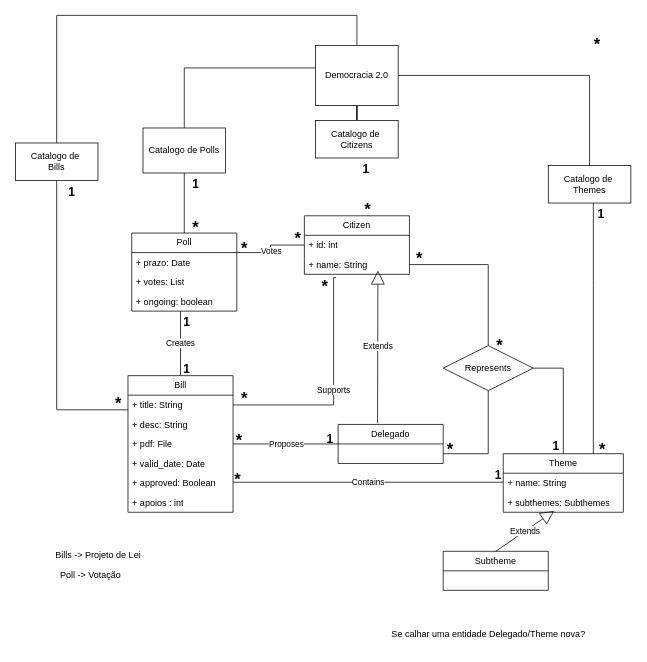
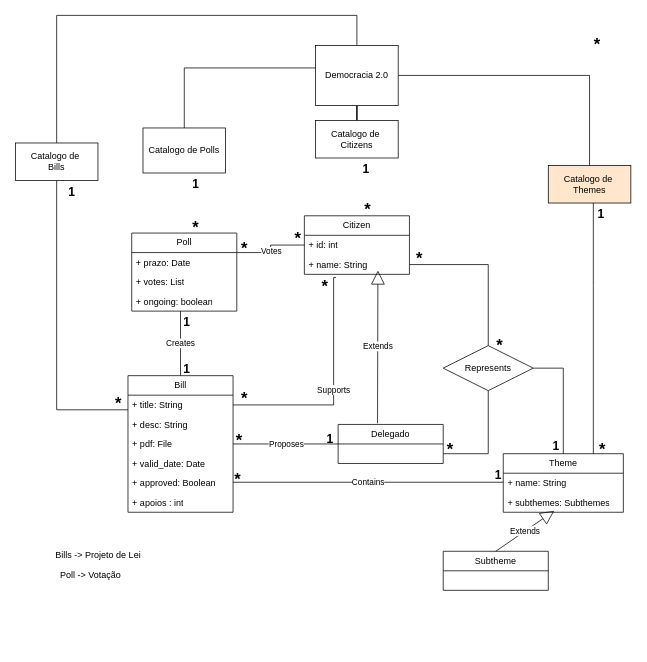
(589, 184) -> (589, 184)
(184, 201) -> none
(488, 634) -> none
